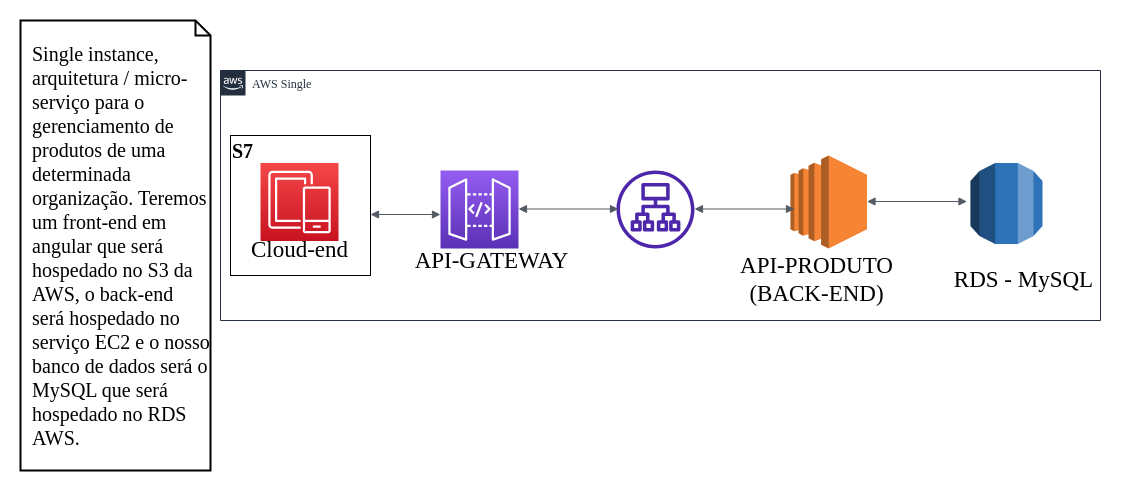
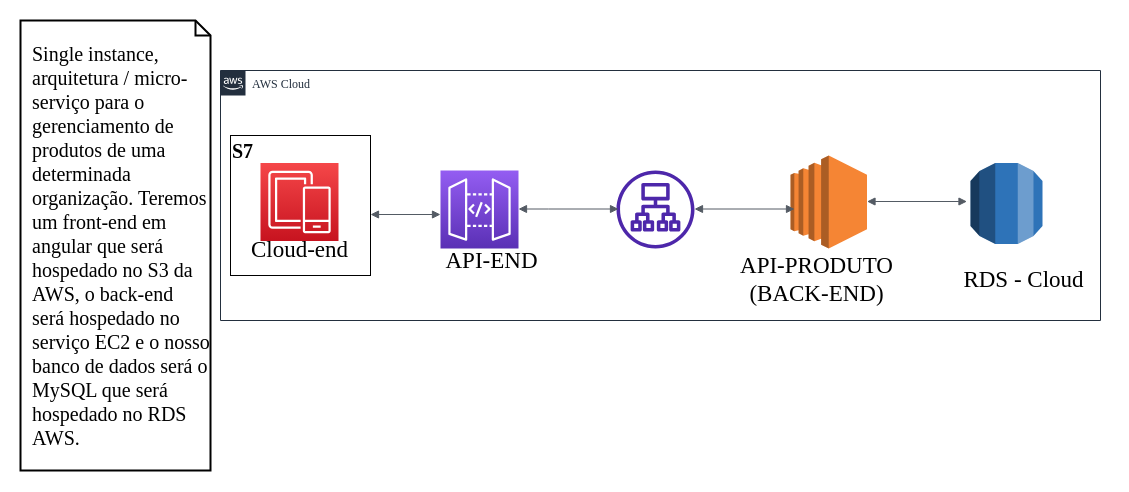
(281, 85) -> (280, 85)
(492, 256) -> (492, 256)
(1024, 280) -> (1024, 280)
